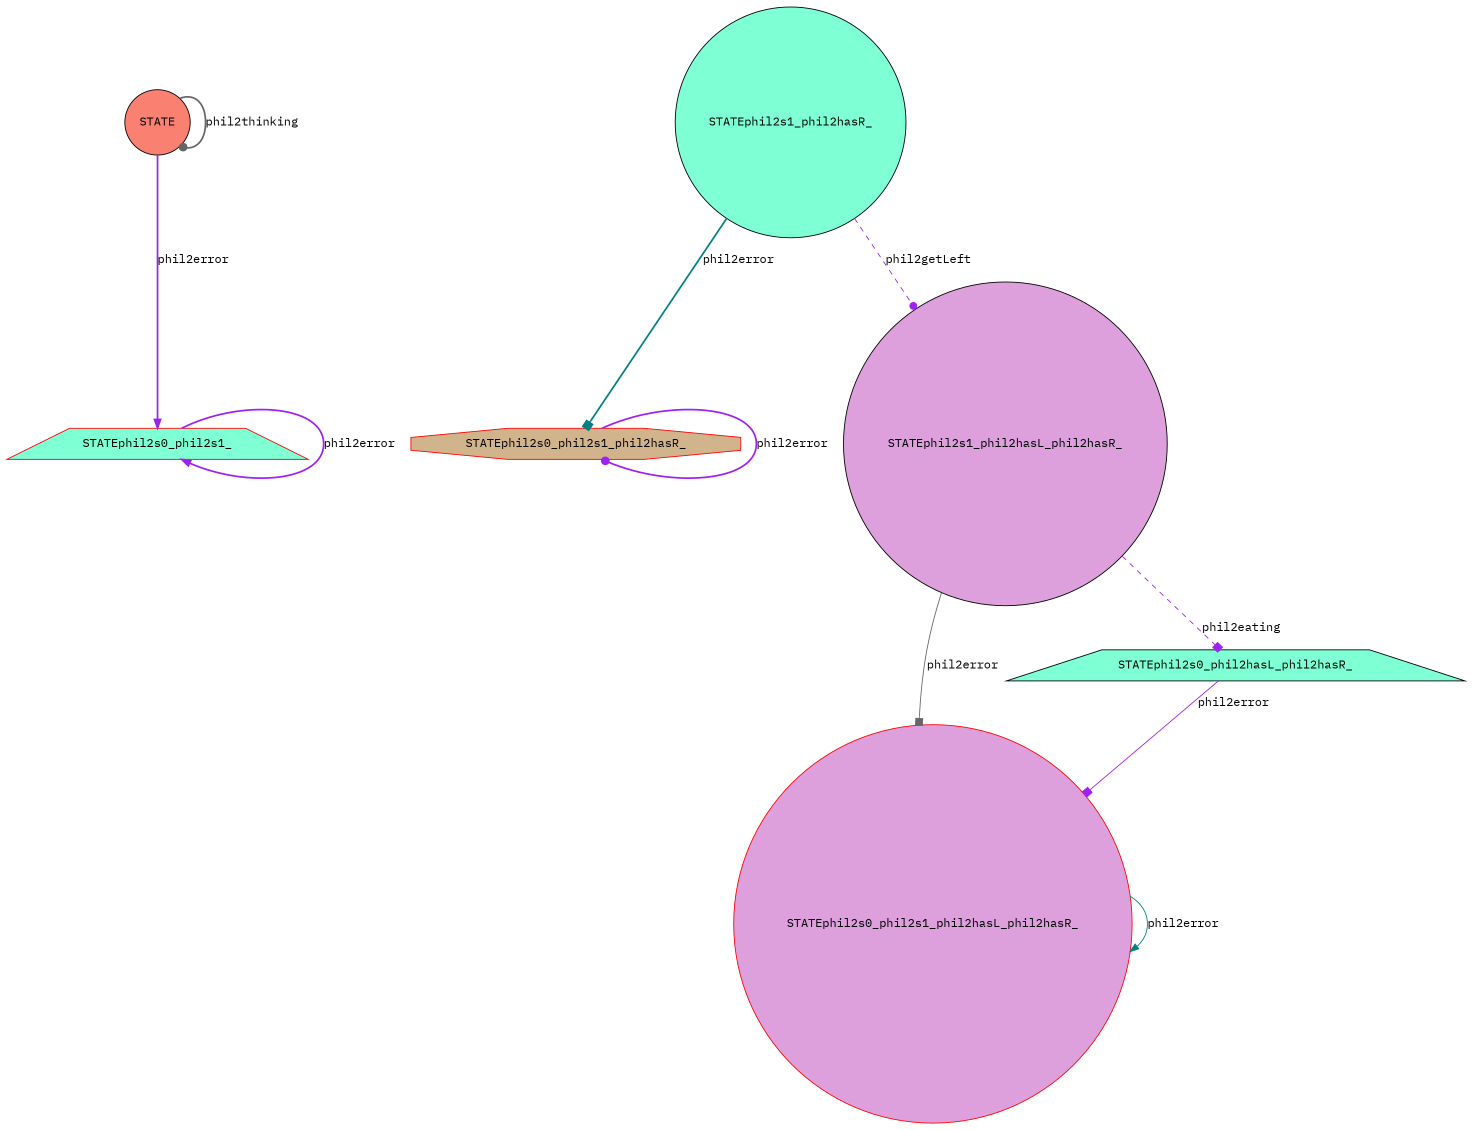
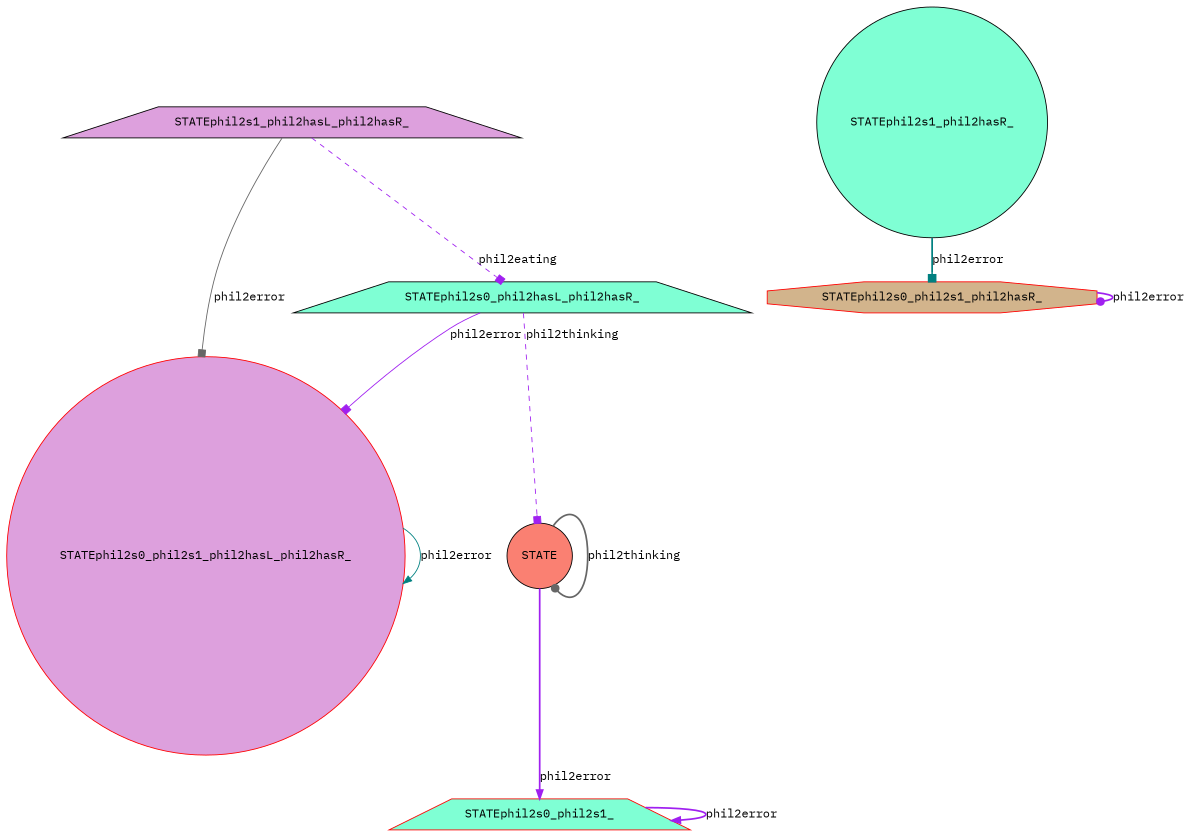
(883, 261) -> none
none -> (530, 414)
(1005, 444) -> (292, 122)
